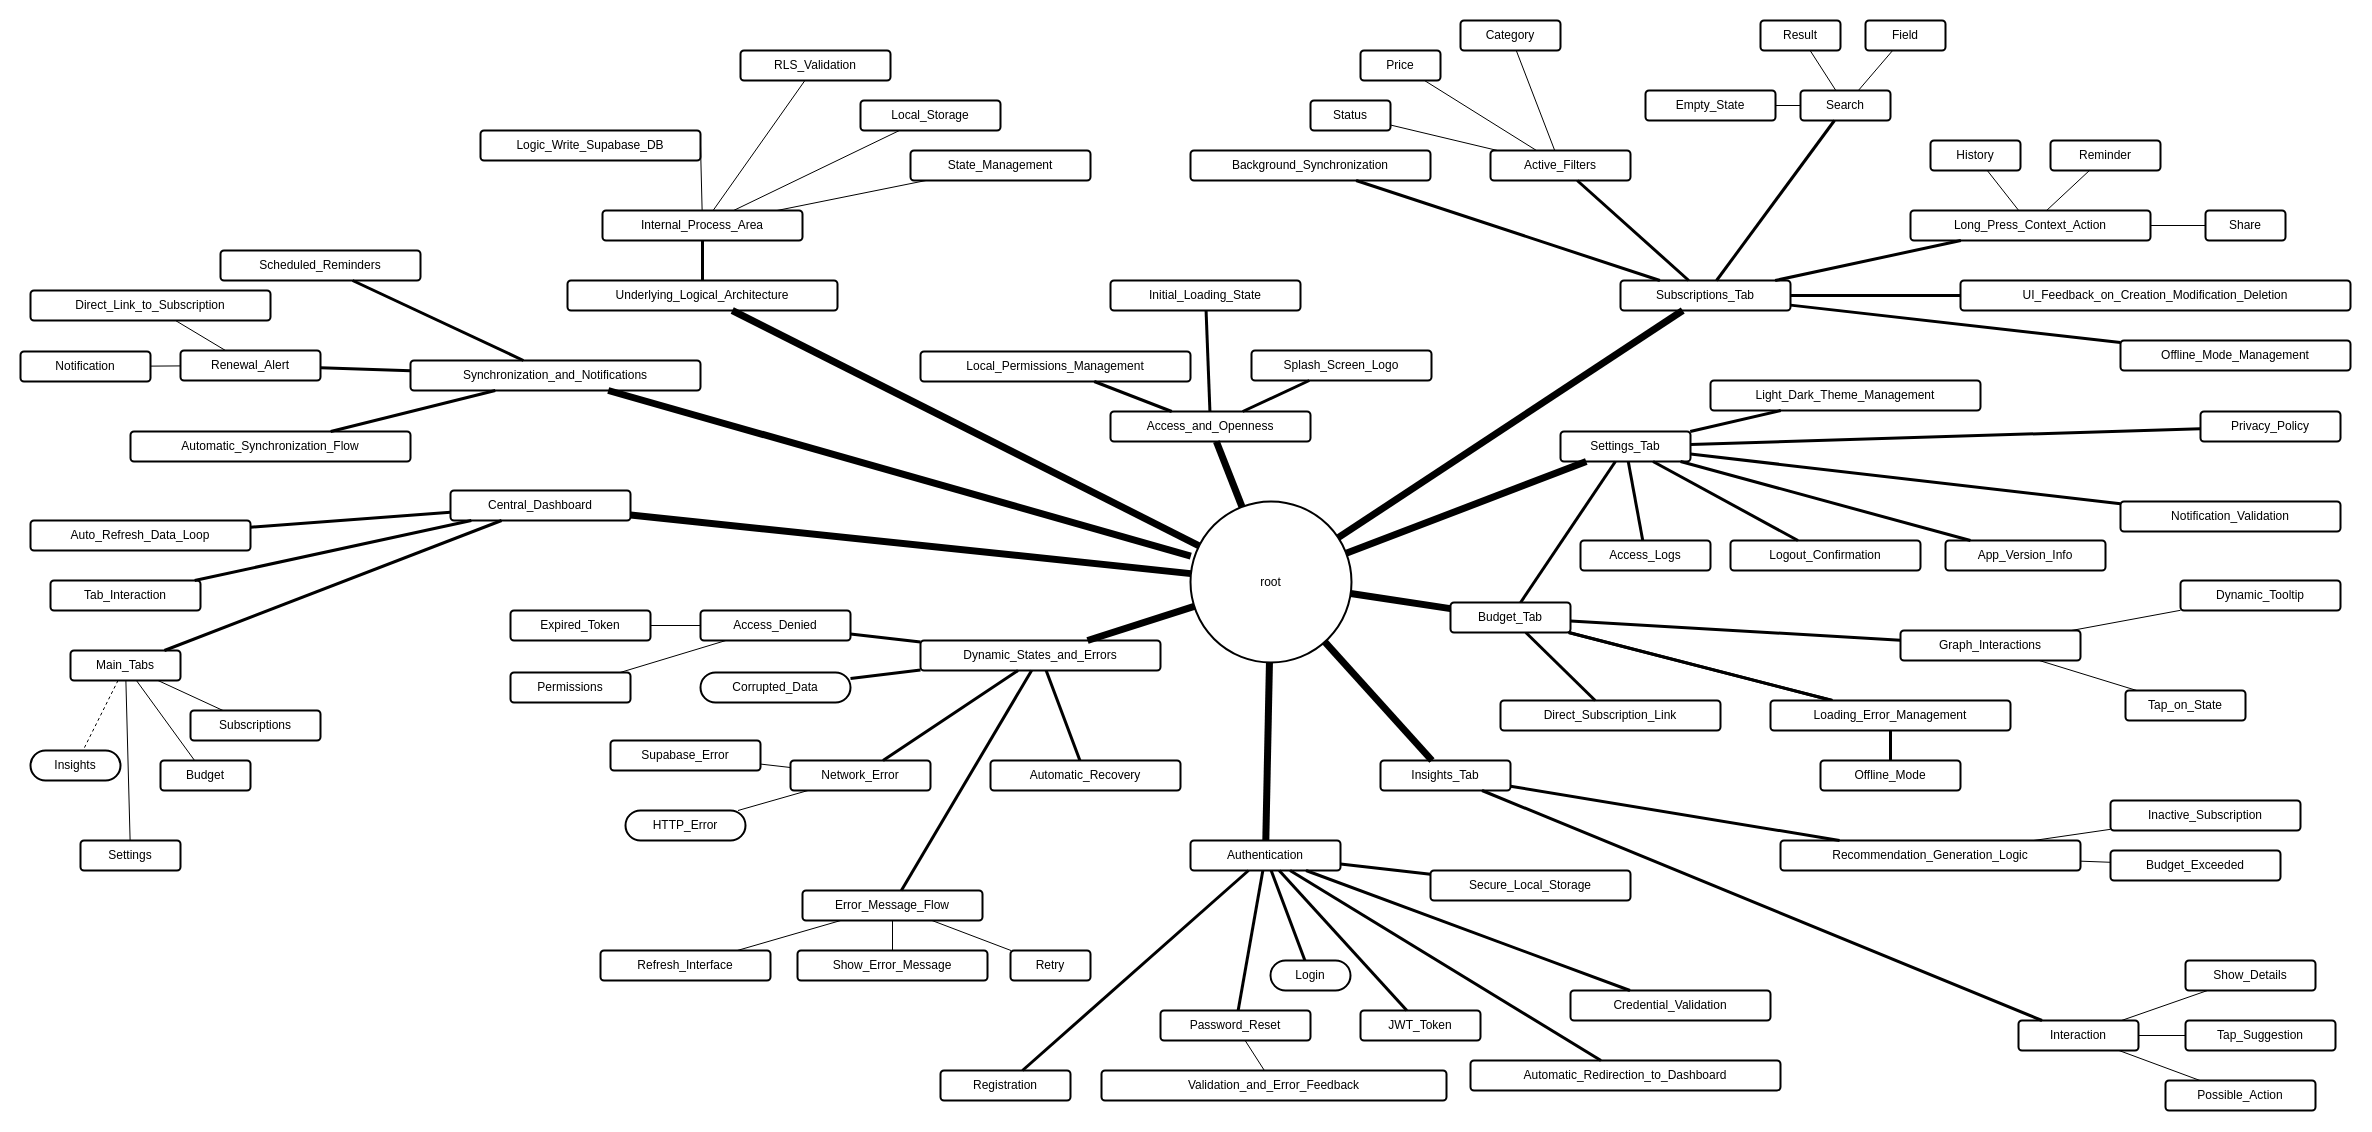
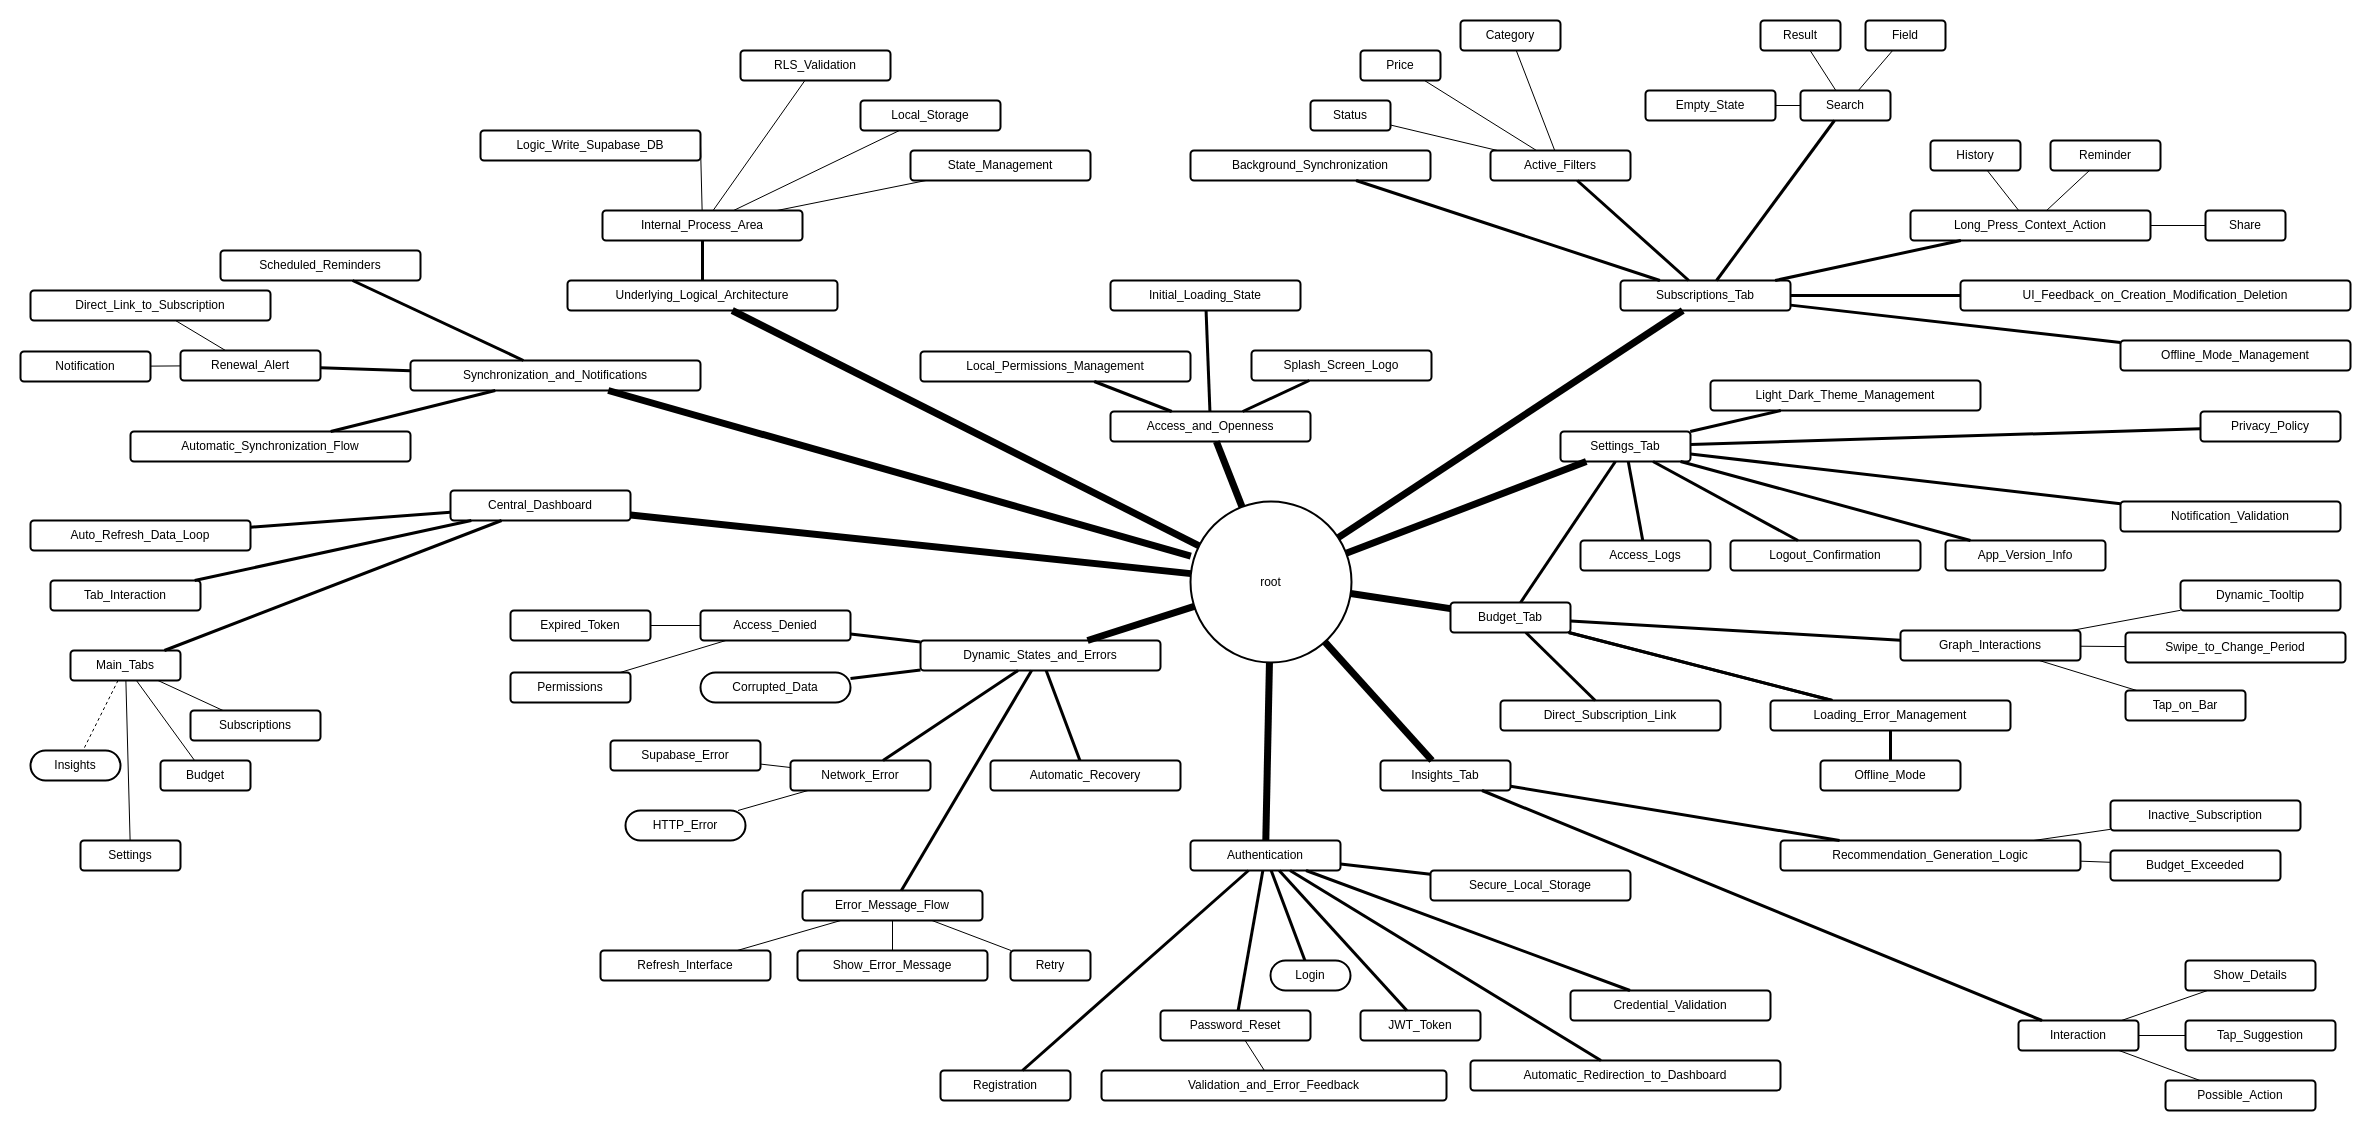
none -> (2103, 646)
none -> (2236, 648)
(2186, 706) -> (2186, 706)
